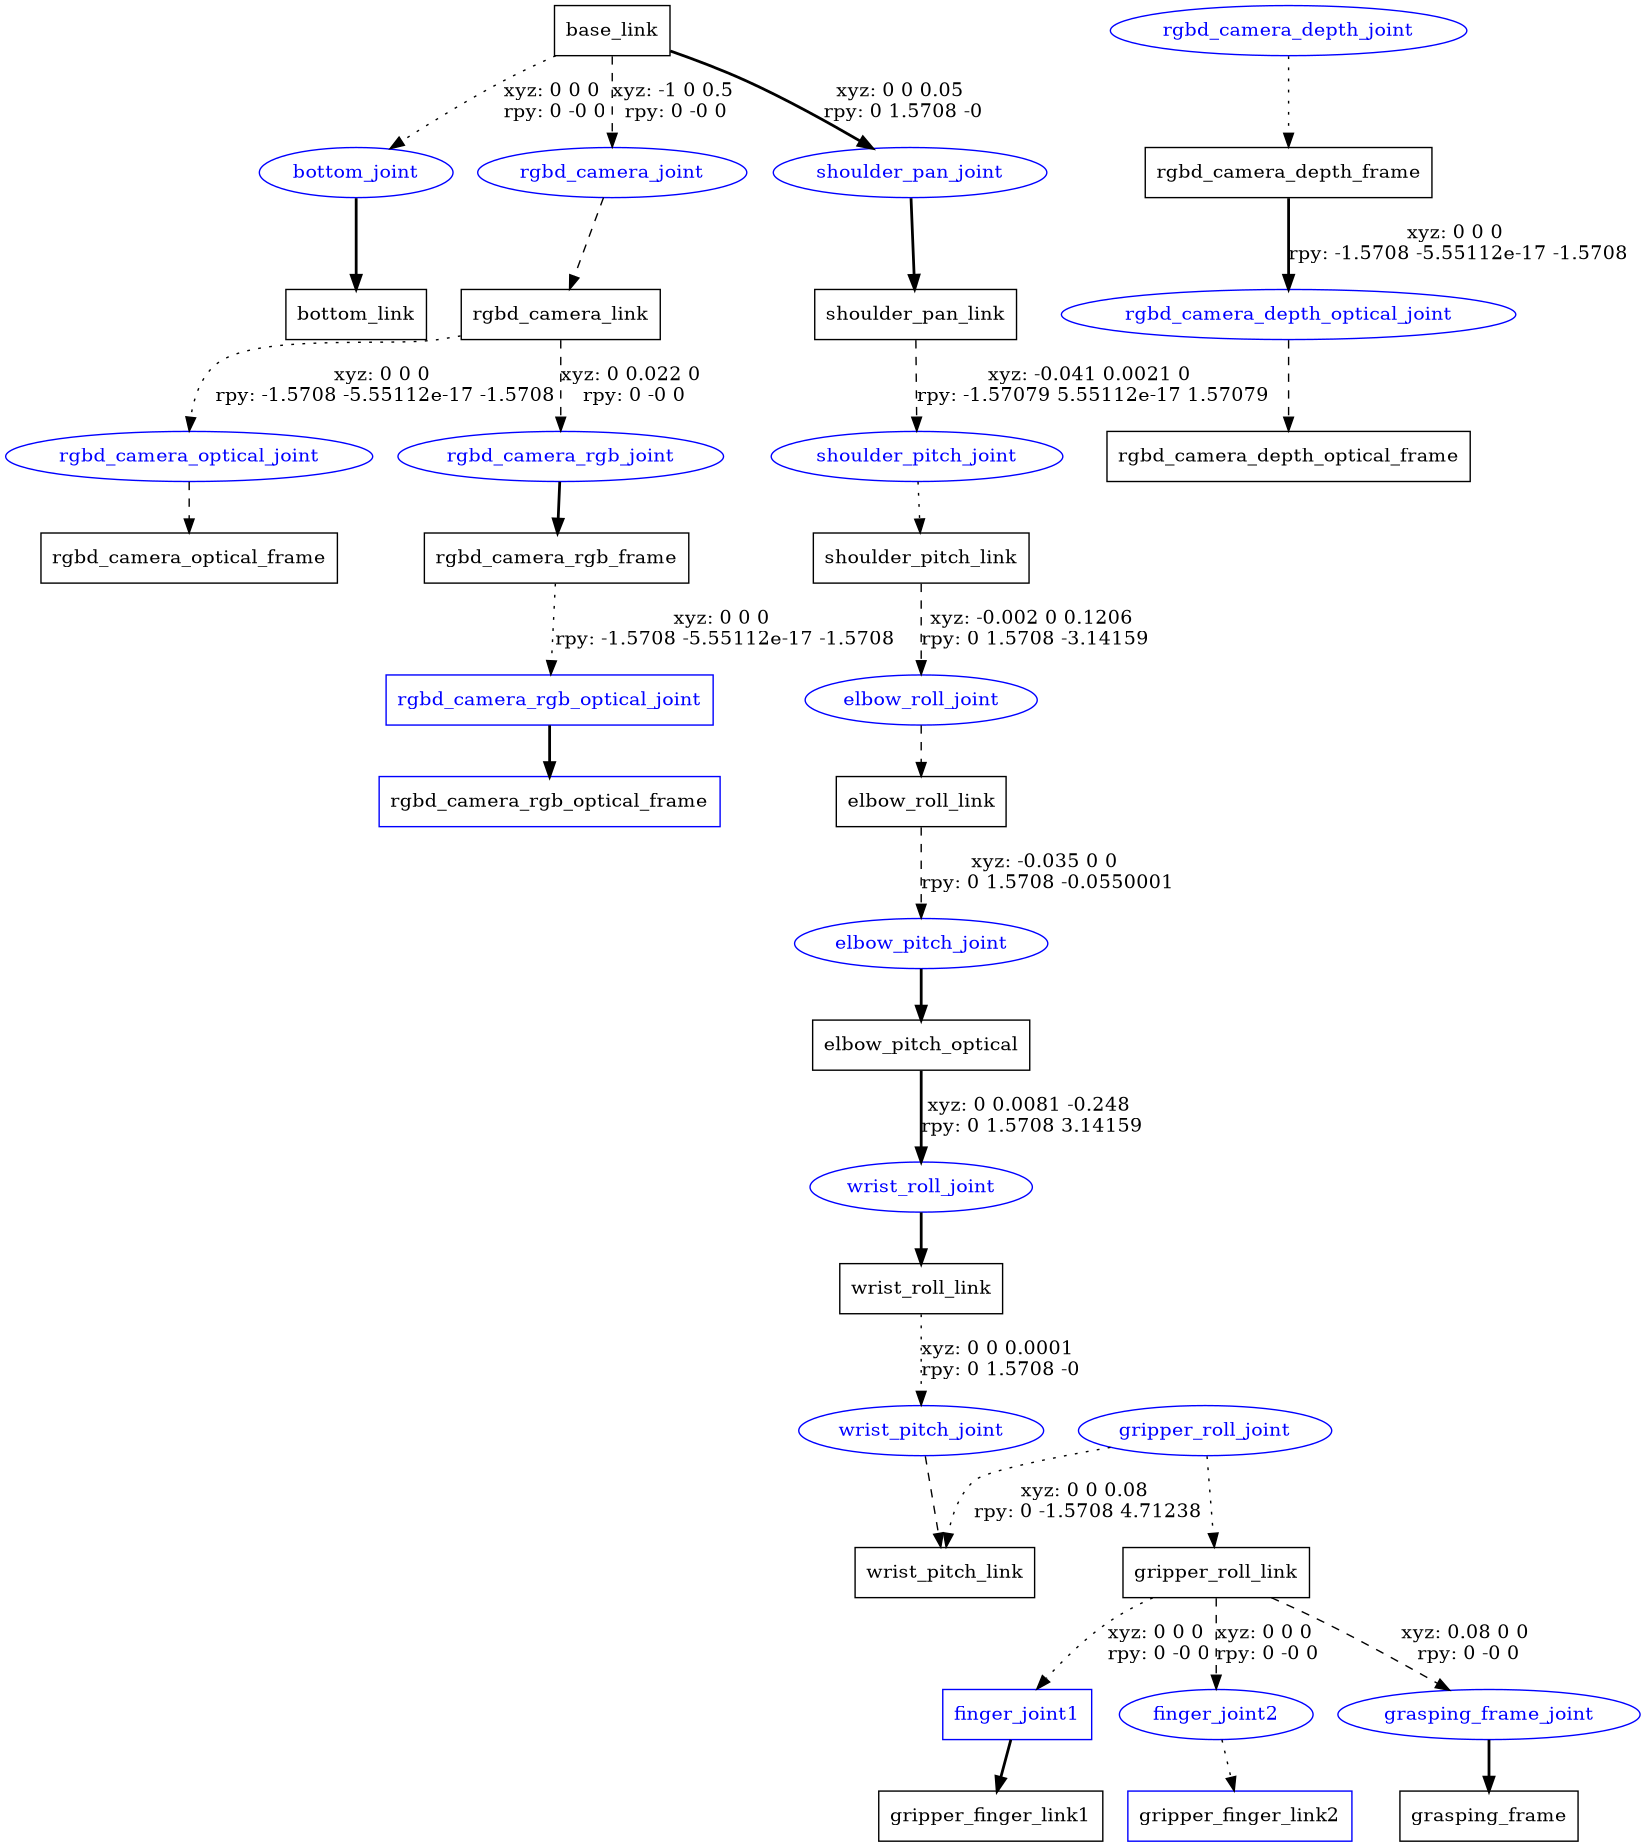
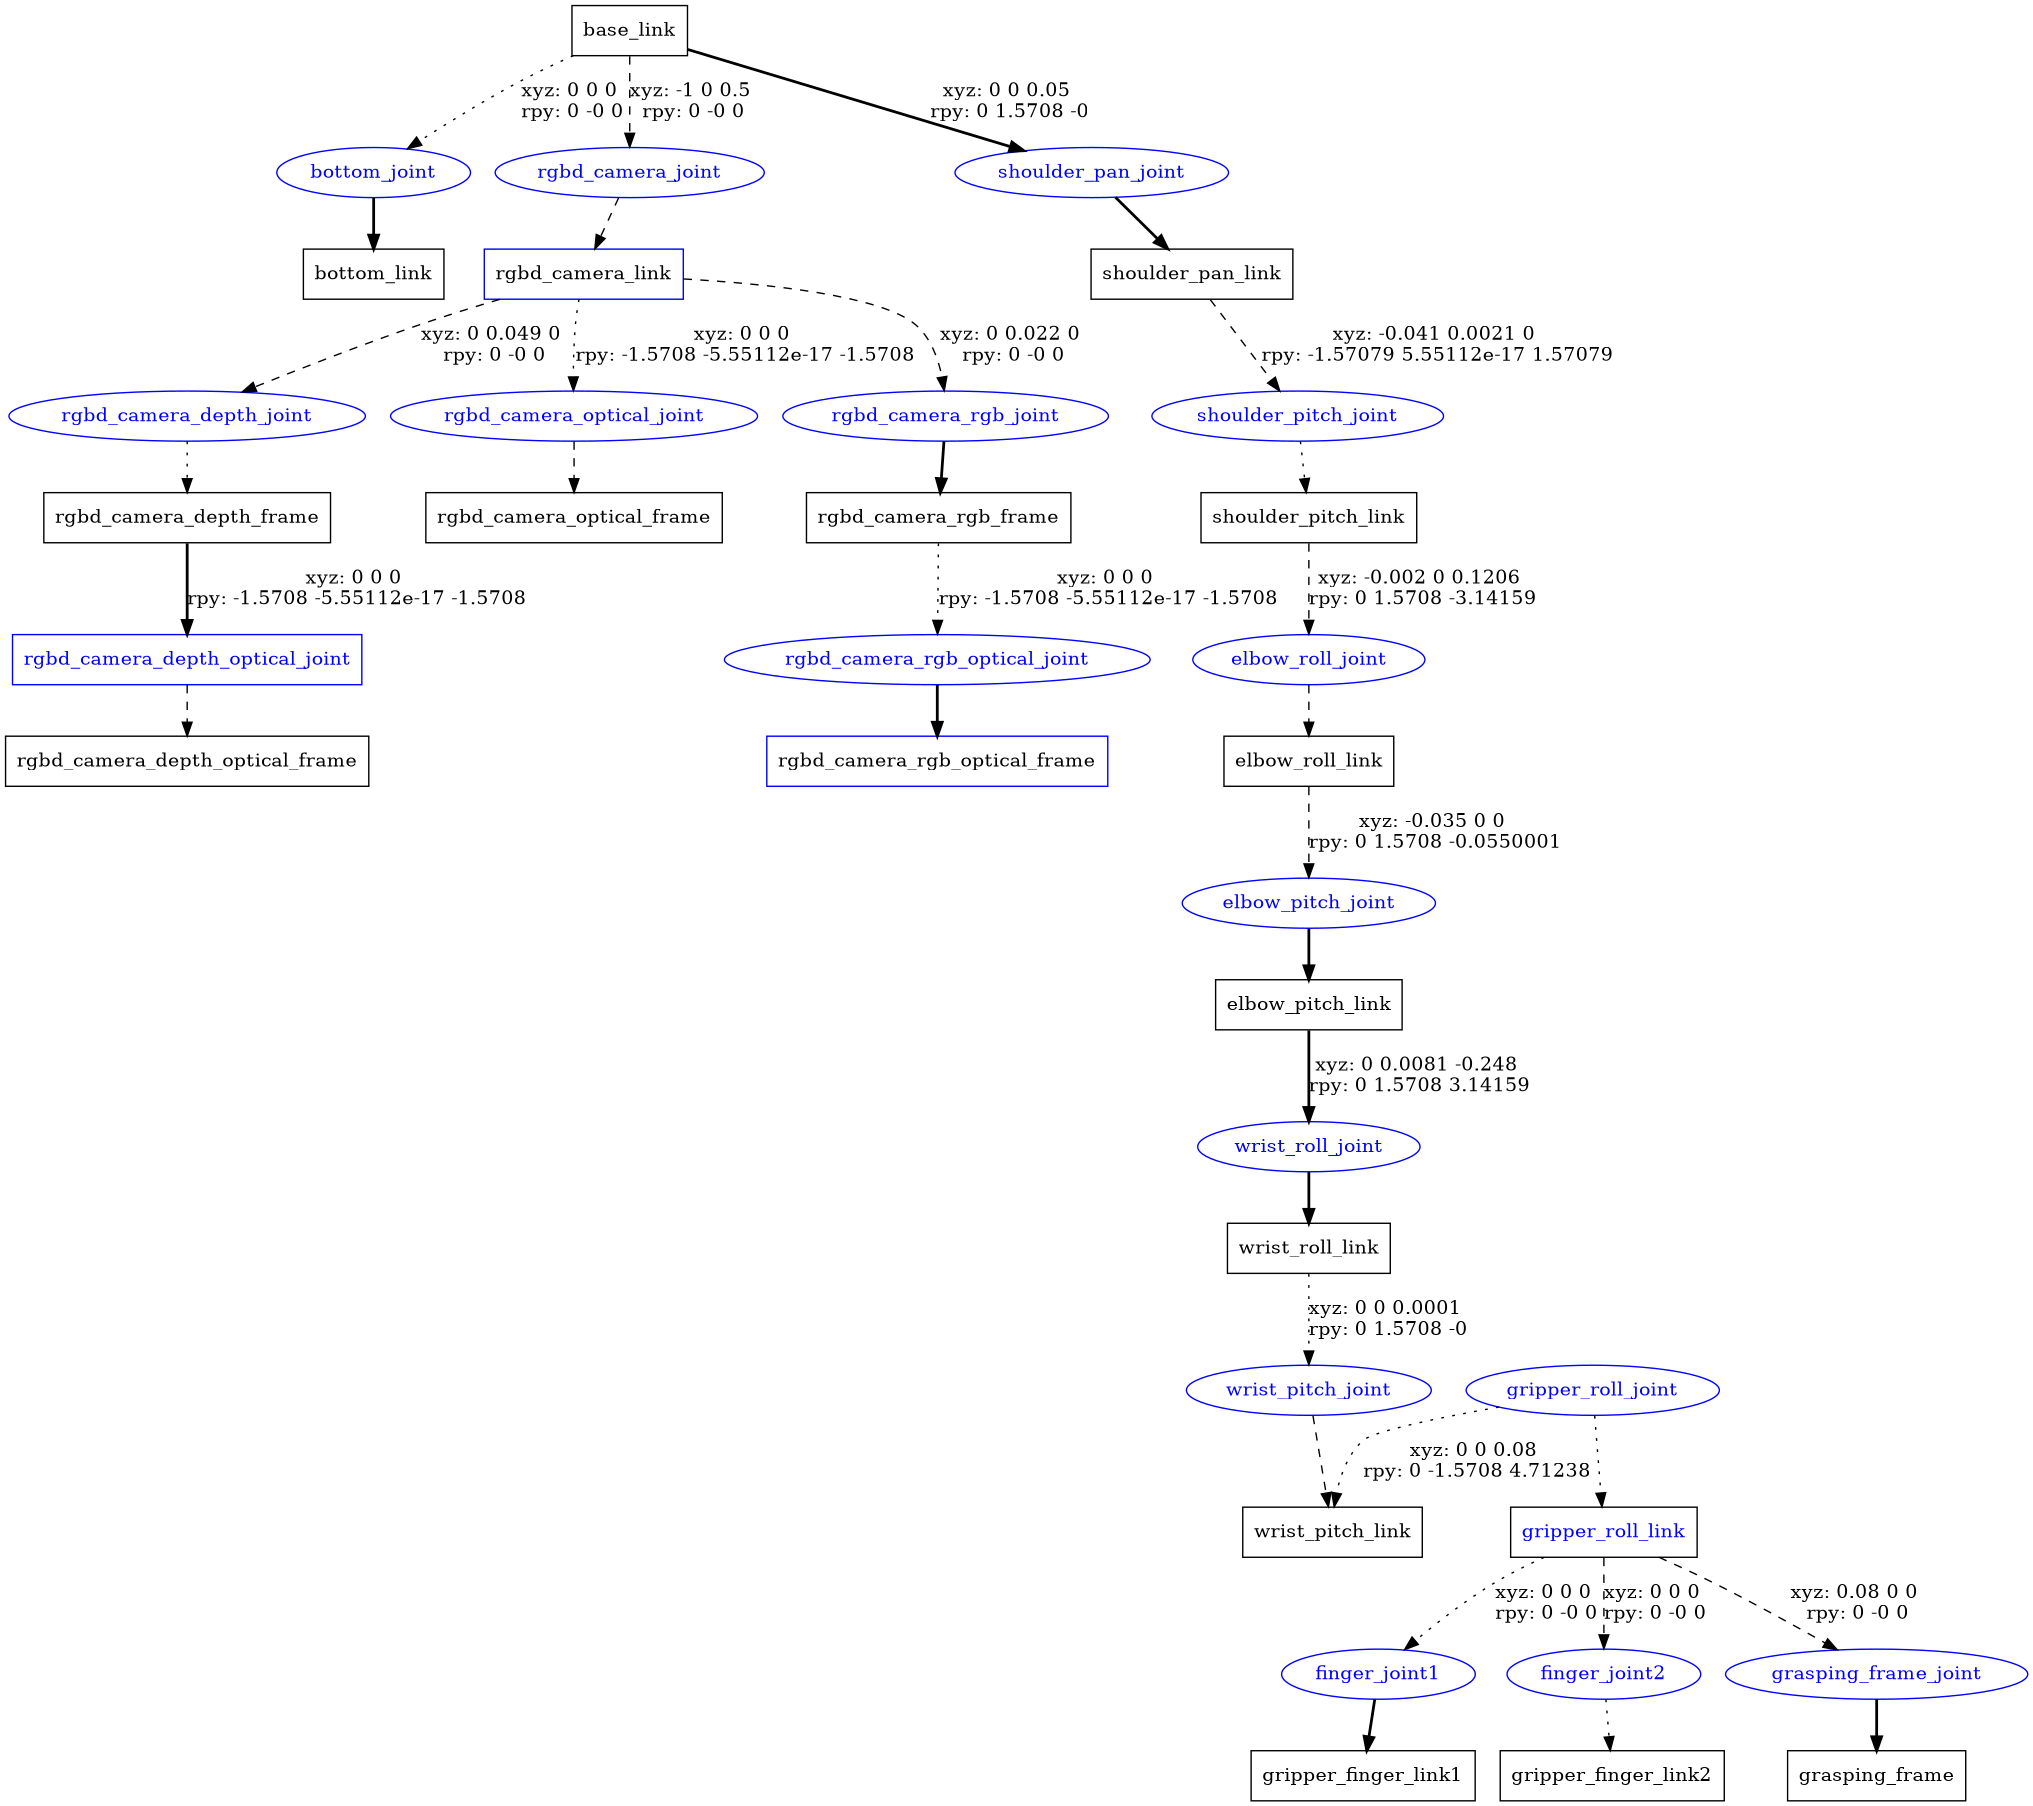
(561, 315) -> (584, 274)
(1289, 315) -> (187, 660)
none -> (376, 340)
(550, 700) -> (937, 660)
(921, 1045) -> (1309, 1005)
(1216, 1573) -> (1604, 1532)
(1017, 1715) -> (1378, 1674)
(1240, 1816) -> (1612, 1776)
